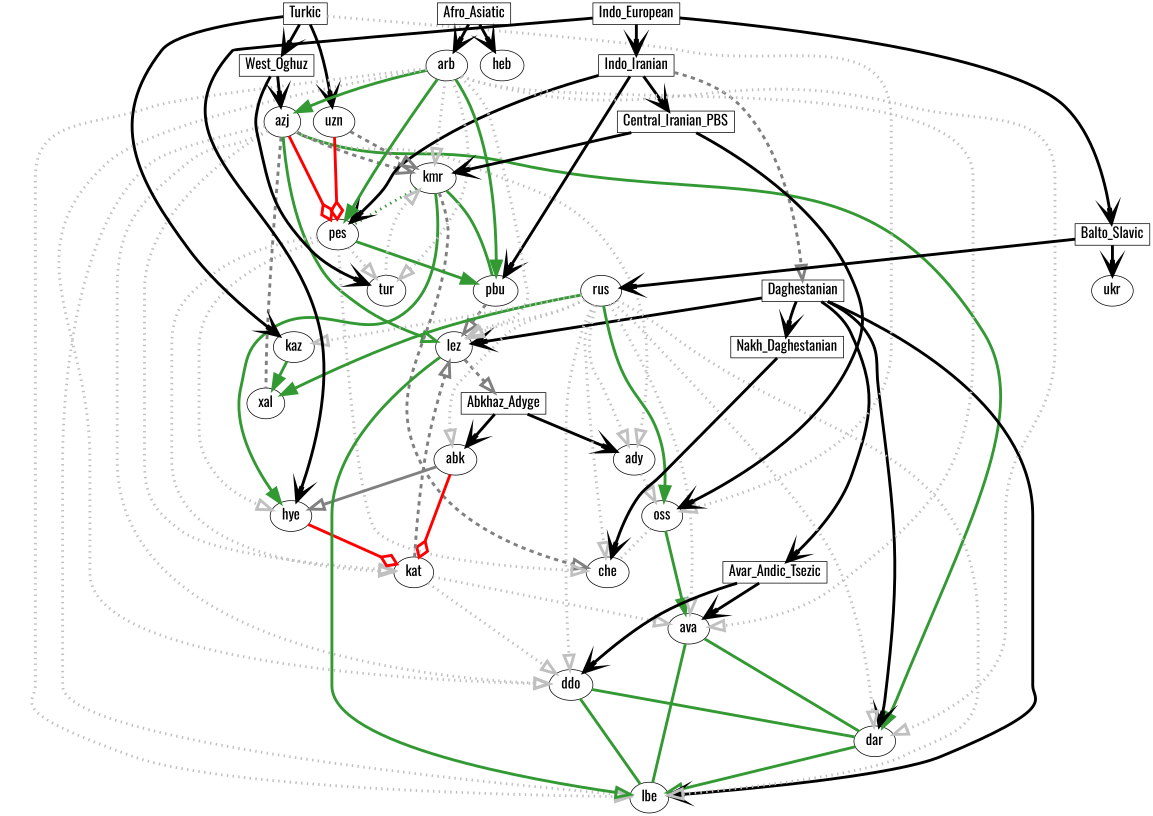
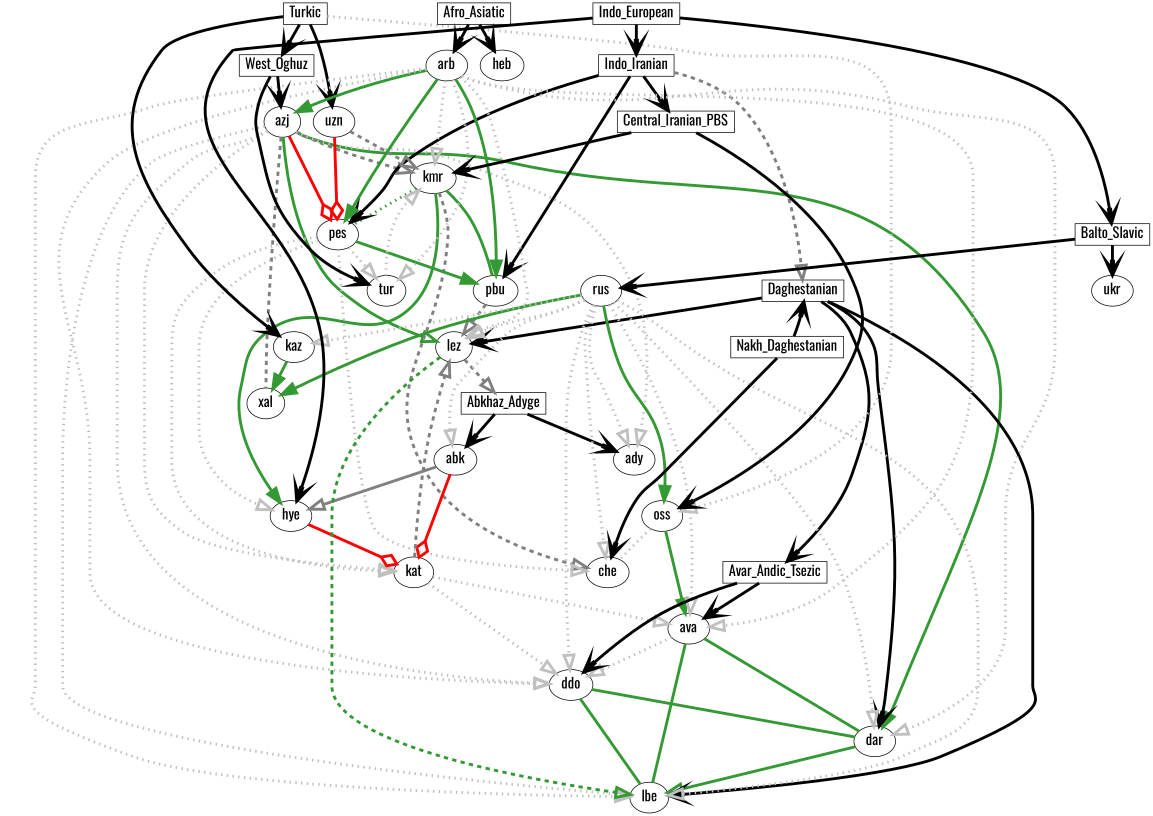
(792, 312) -> (798, 326)
(645, 481) -> none
none -> (637, 654)
(332, 659) -> (332, 659)
